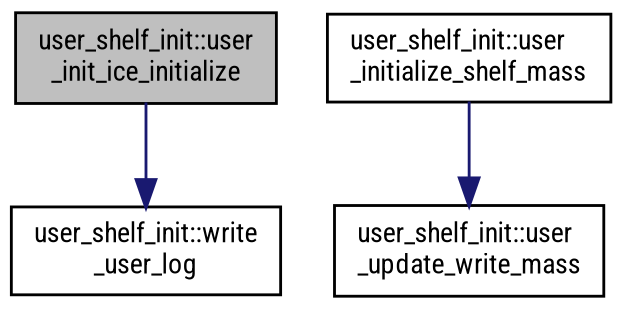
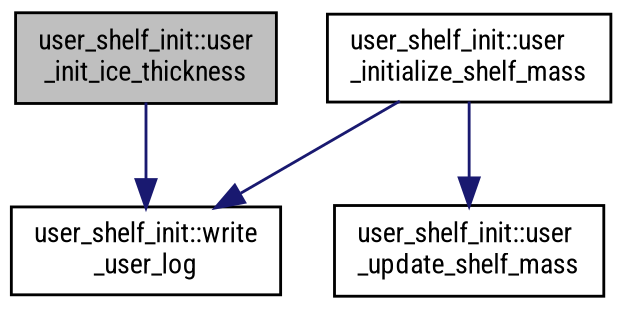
(146, 58) -> (146, 58)
none -> (320, 147)
(469, 251) -> (469, 251)
